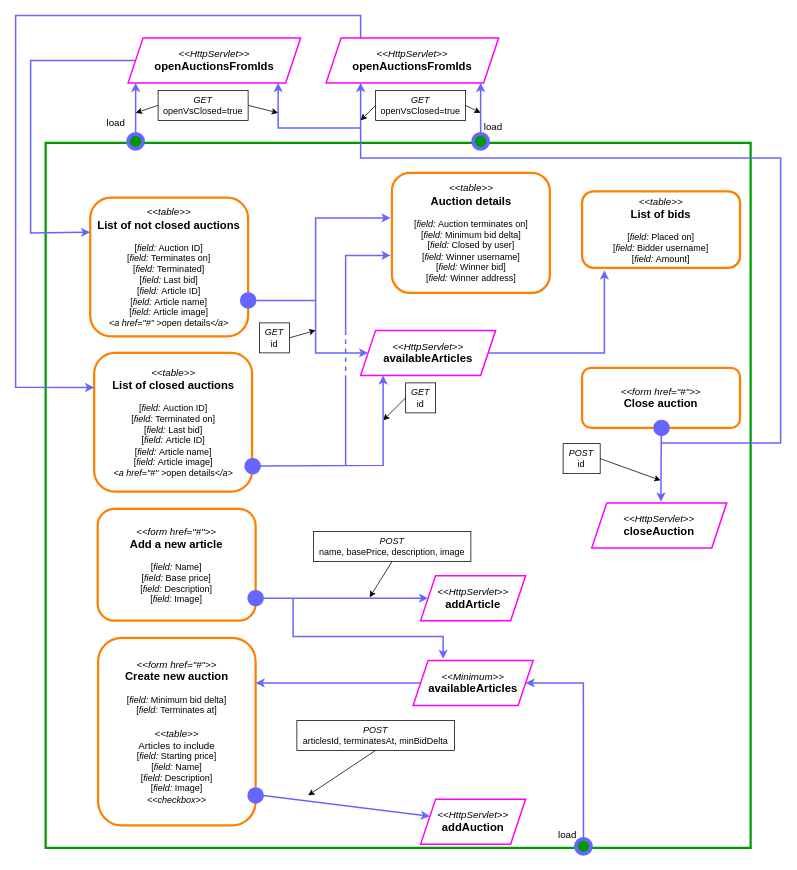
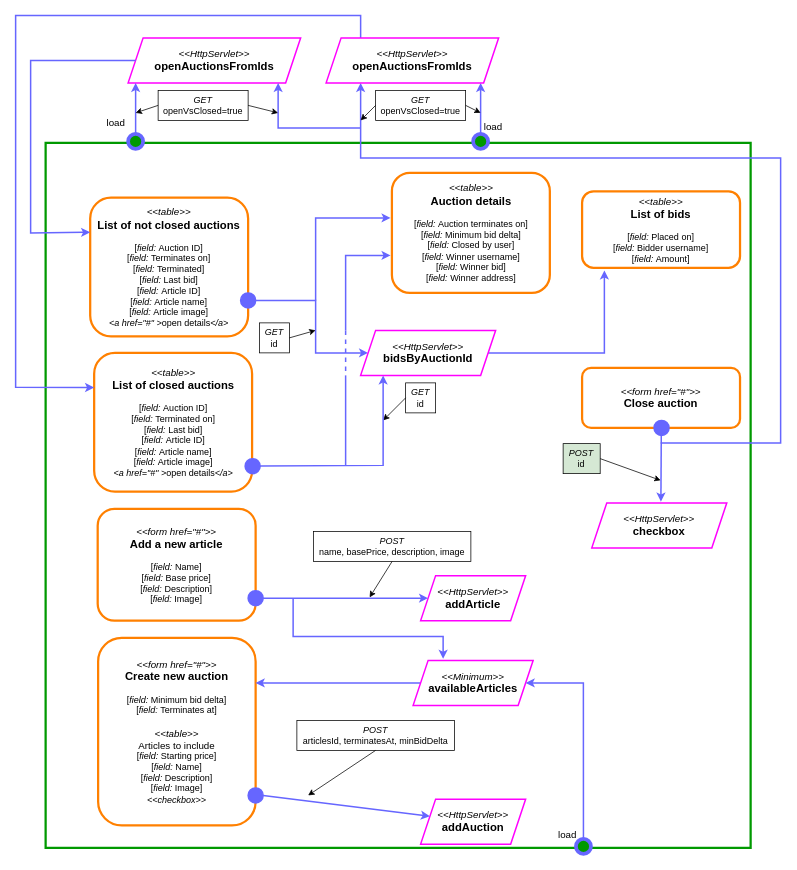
(428, 353) -> (428, 353)
(581, 459) -> (581, 459)
(659, 525) -> (659, 525)
